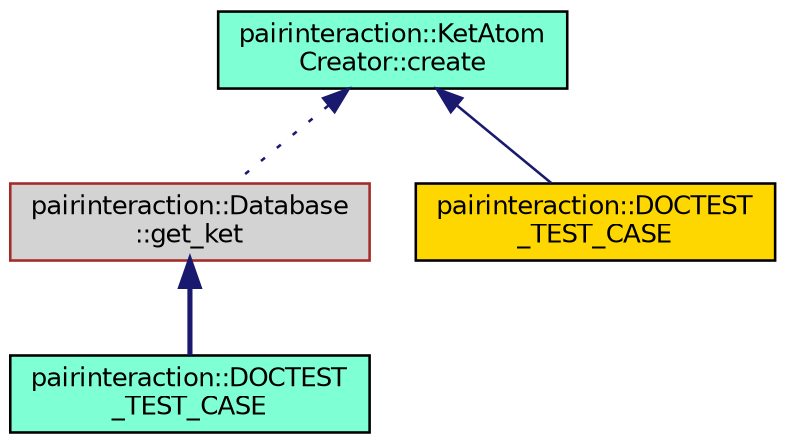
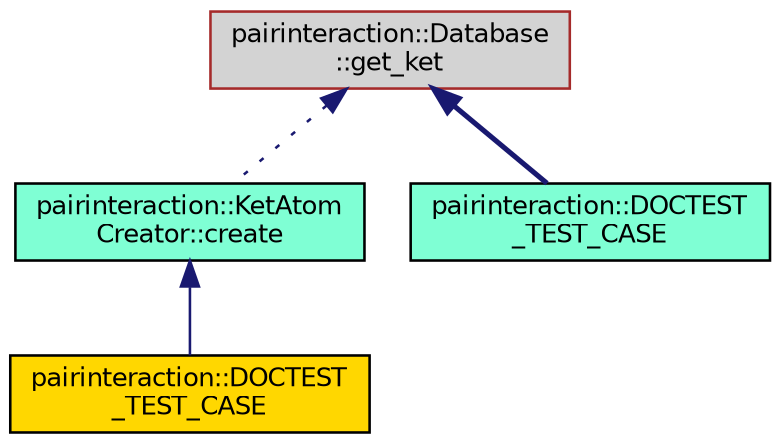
(281, 144) -> (280, 144)
